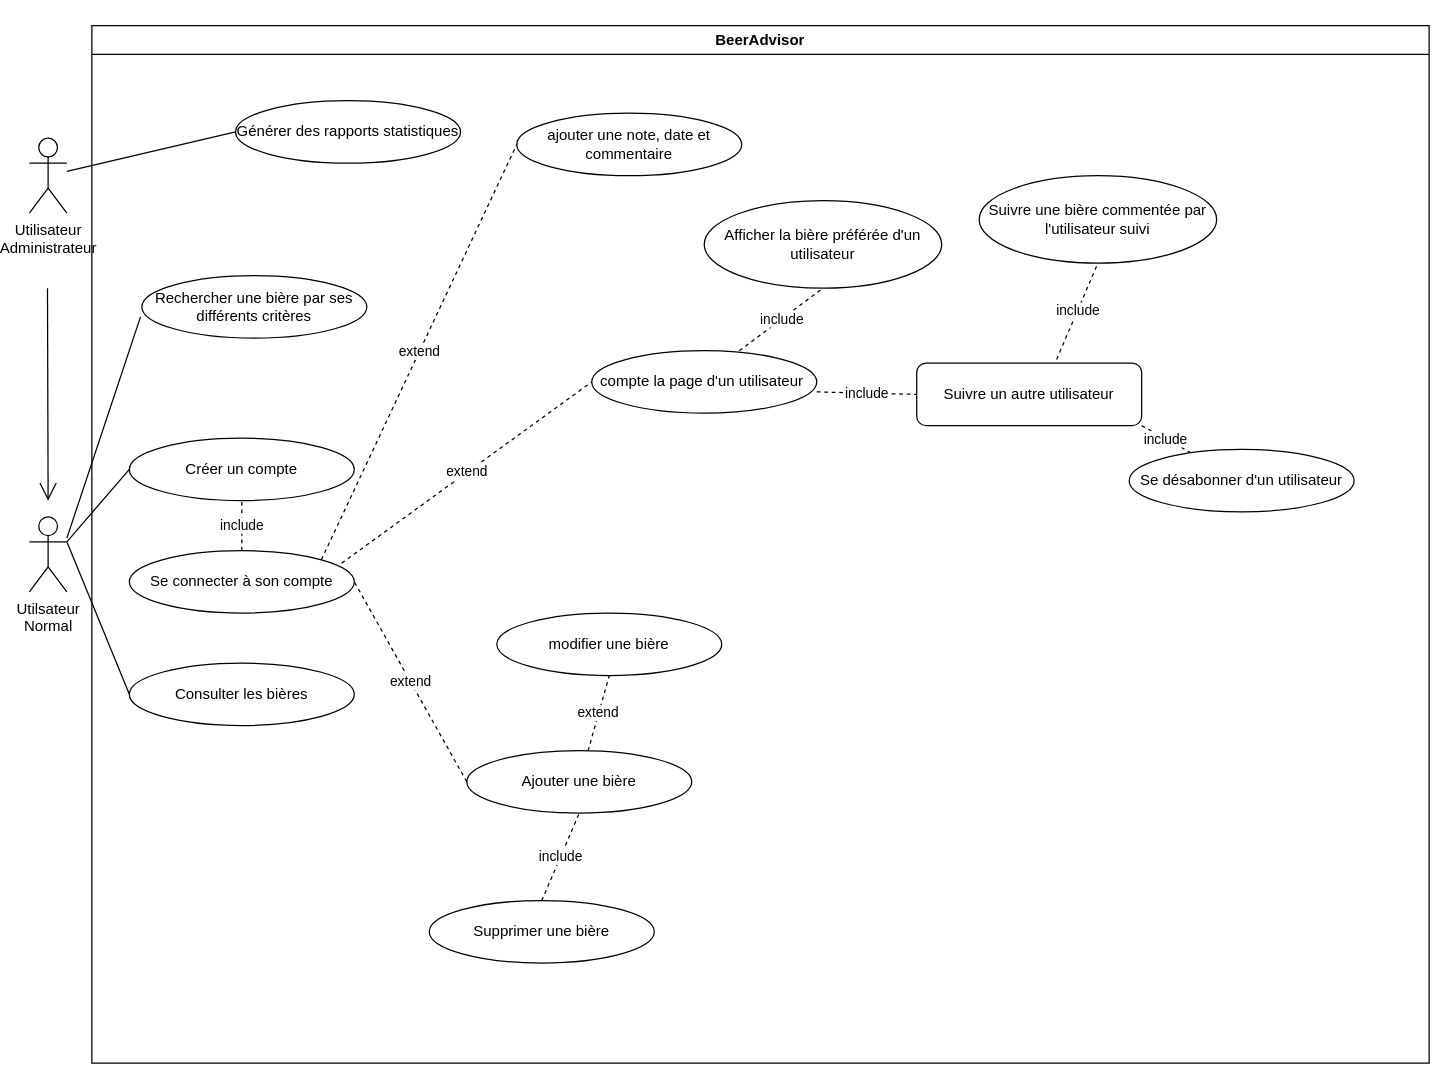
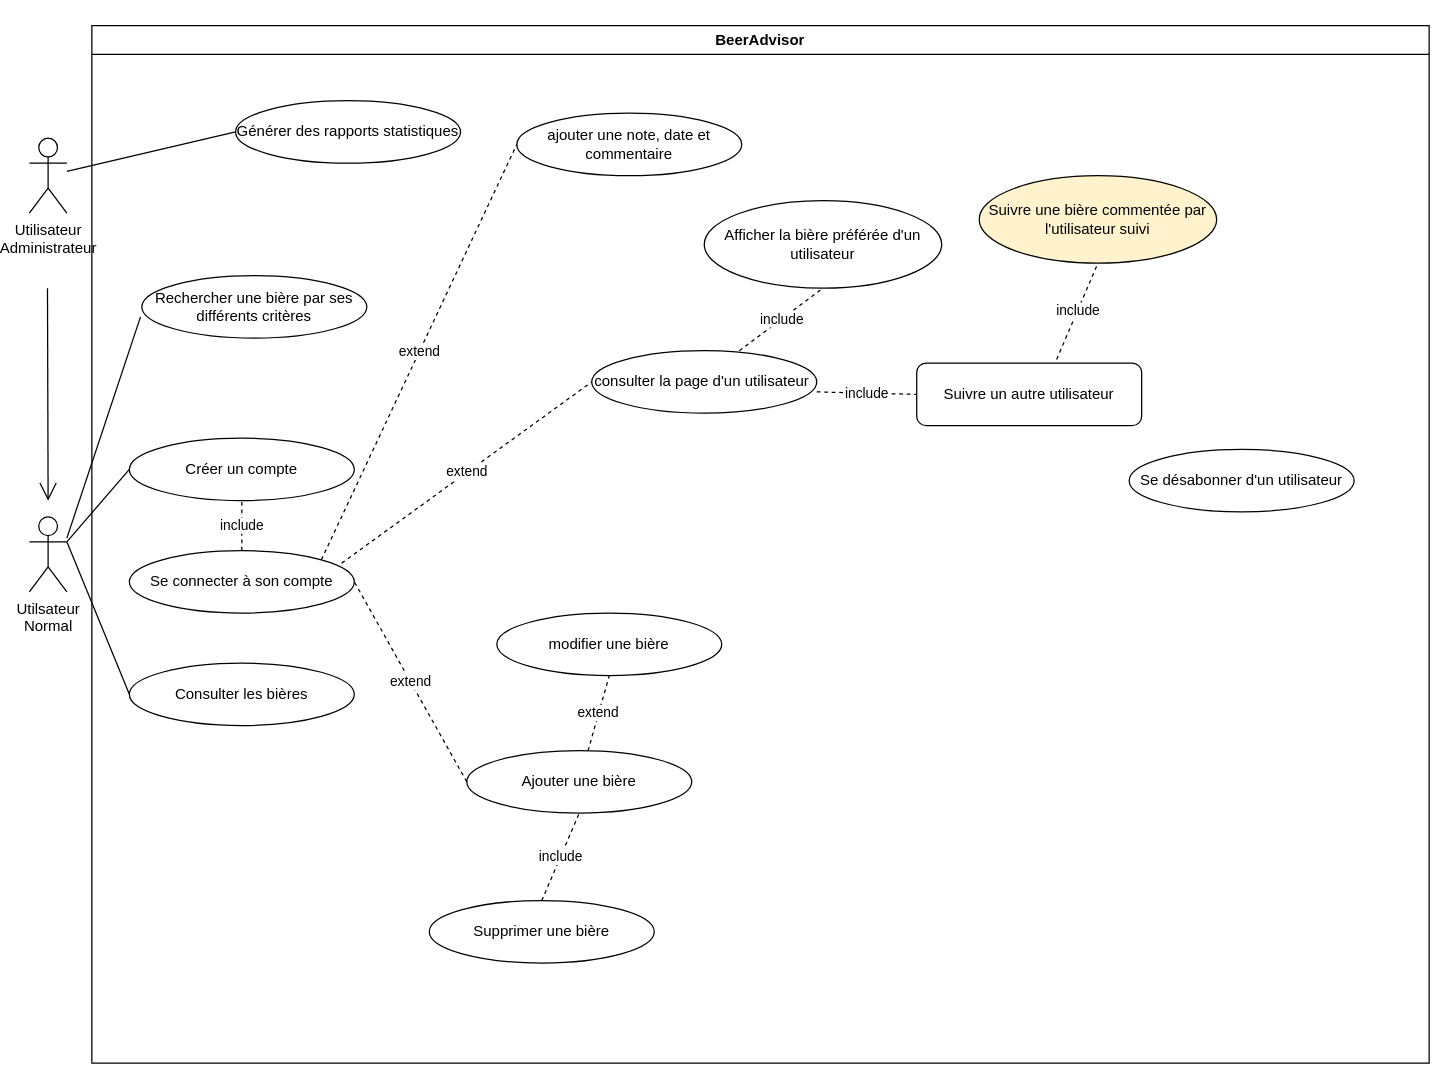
(1098, 219) -> (1098, 219)
(704, 382) -> (704, 382)
(1167, 439) -> none
